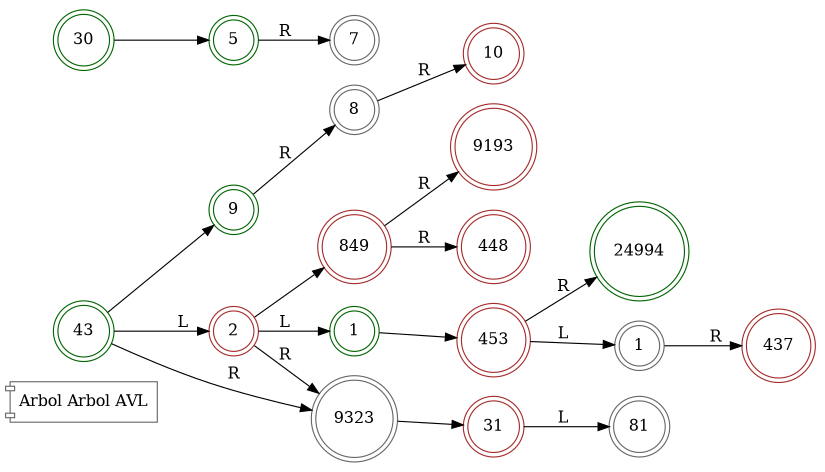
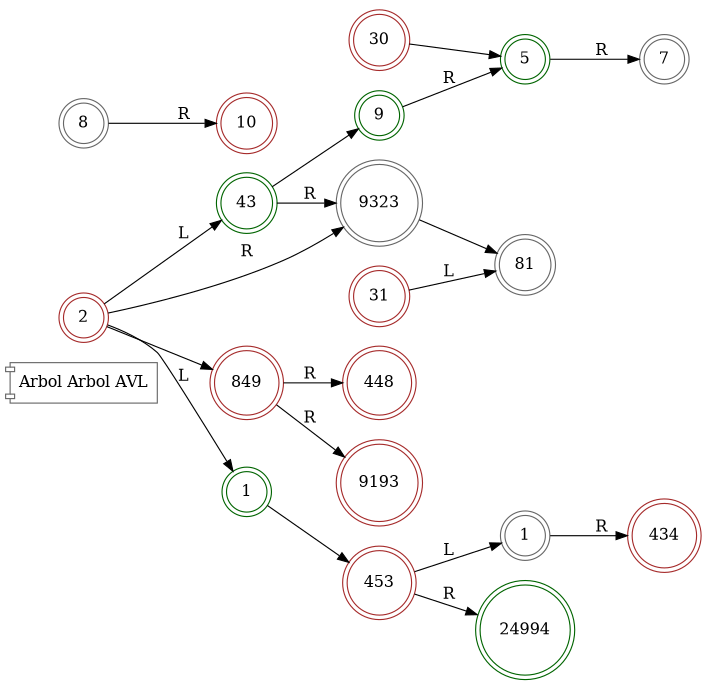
(84, 40) -> (379, 40)
(290, 163) -> (447, 89)
(156, 331) -> (158, 265)
(779, 346) -> (664, 536)
(425, 423) -> (453, 234)
